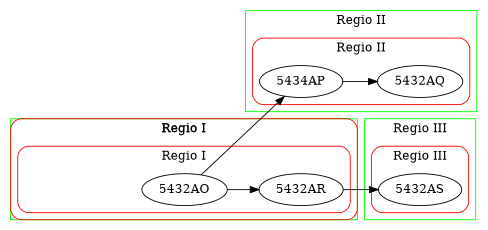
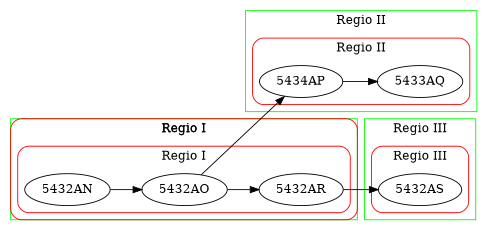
(420, 82) -> (420, 82)
none -> (67, 190)
